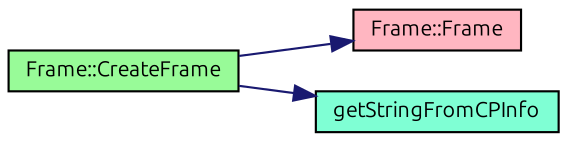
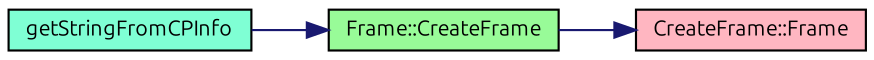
(437, 30) -> (751, 30)
(267, 89) -> (279, 30)
